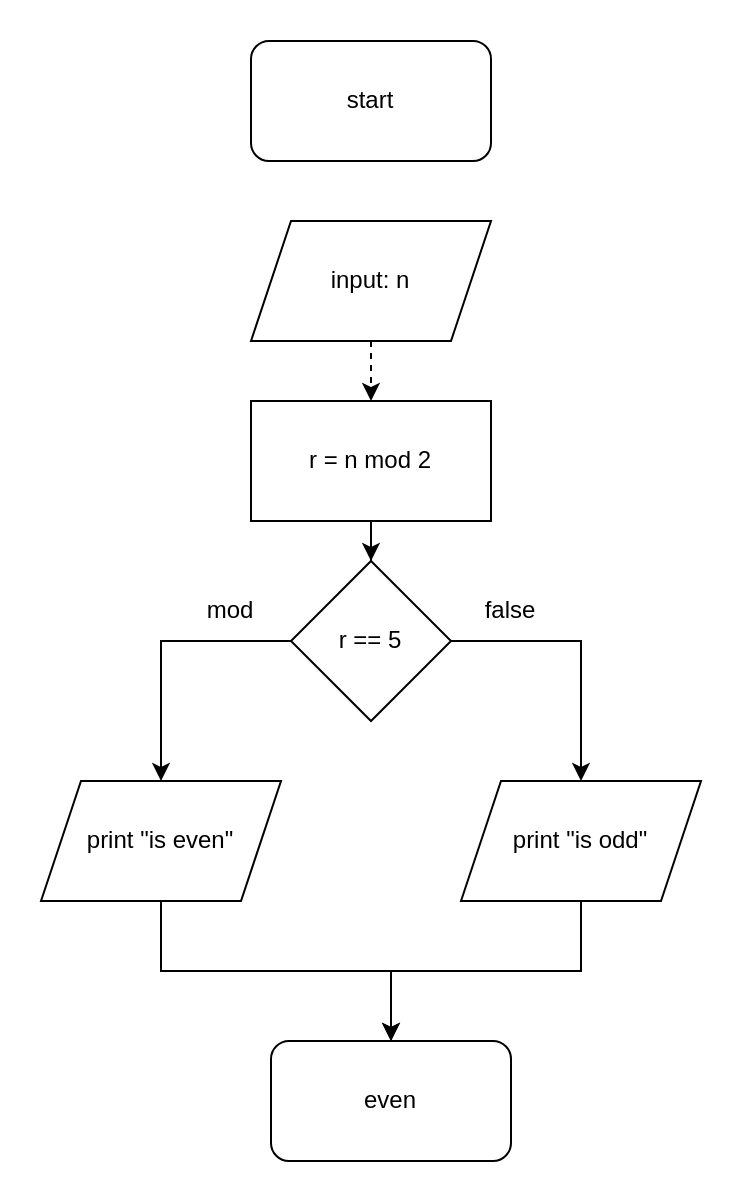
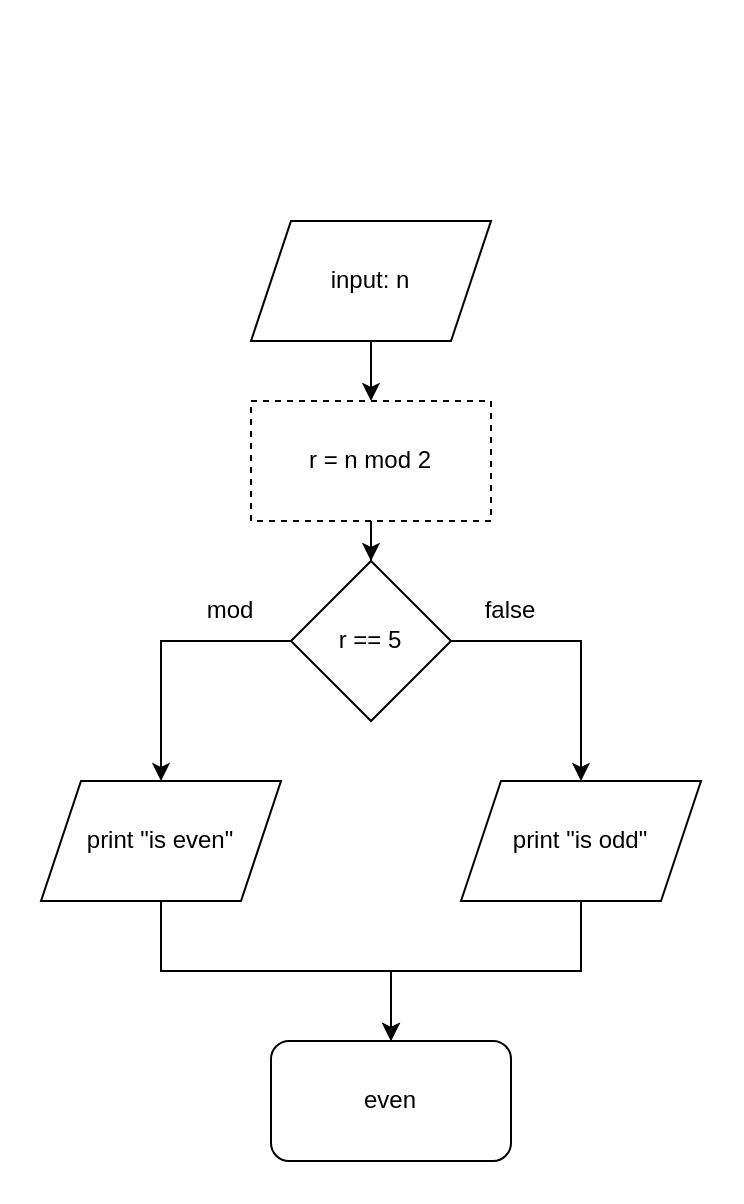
(371, 101) -> none
(371, 366) -> (371, 366)
(371, 461) -> (371, 461)
